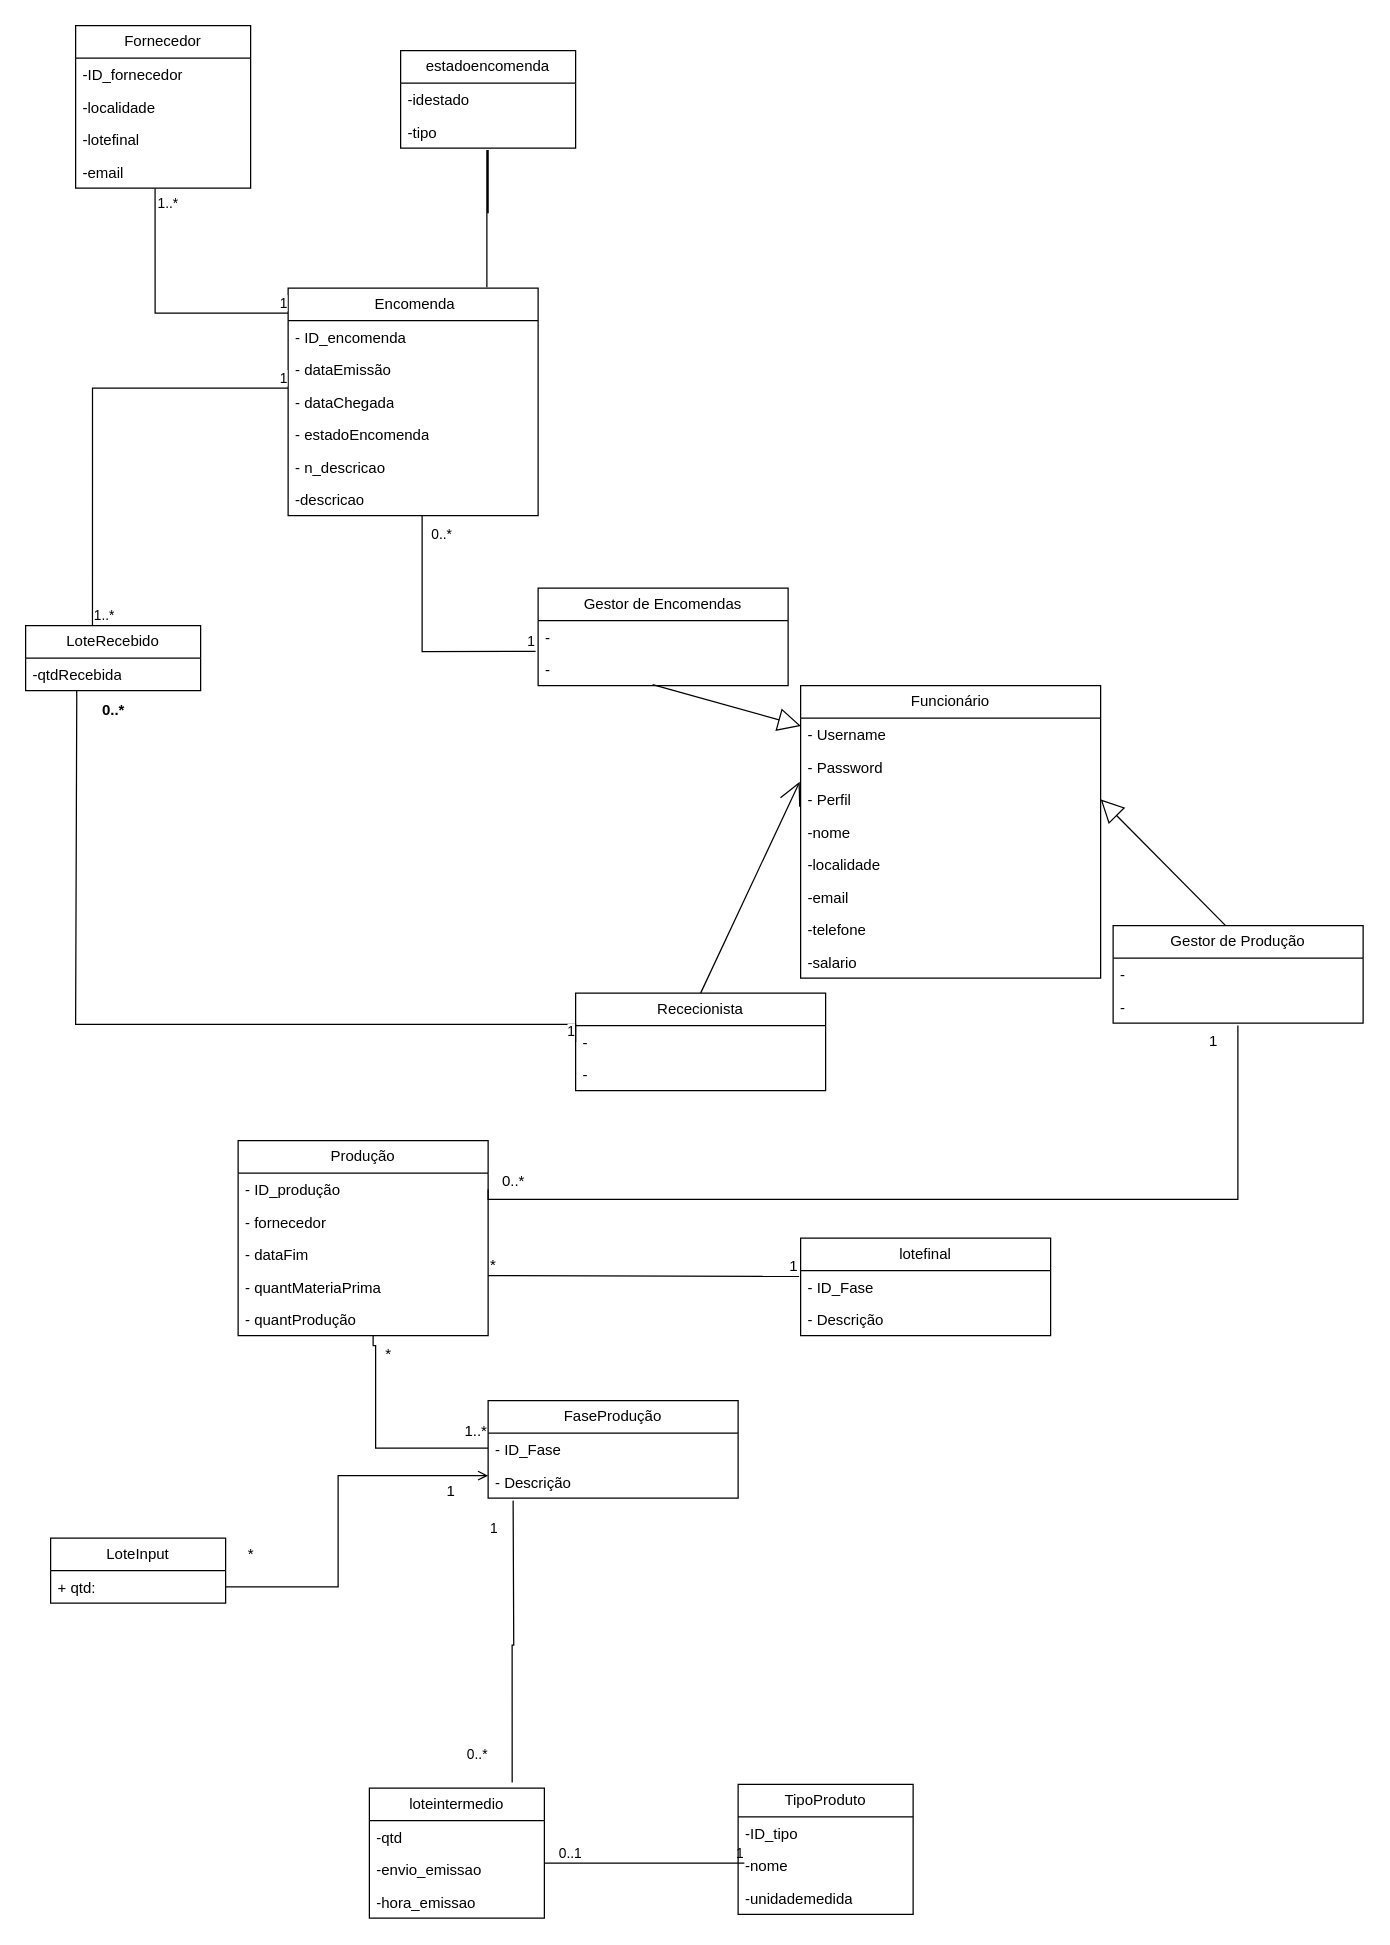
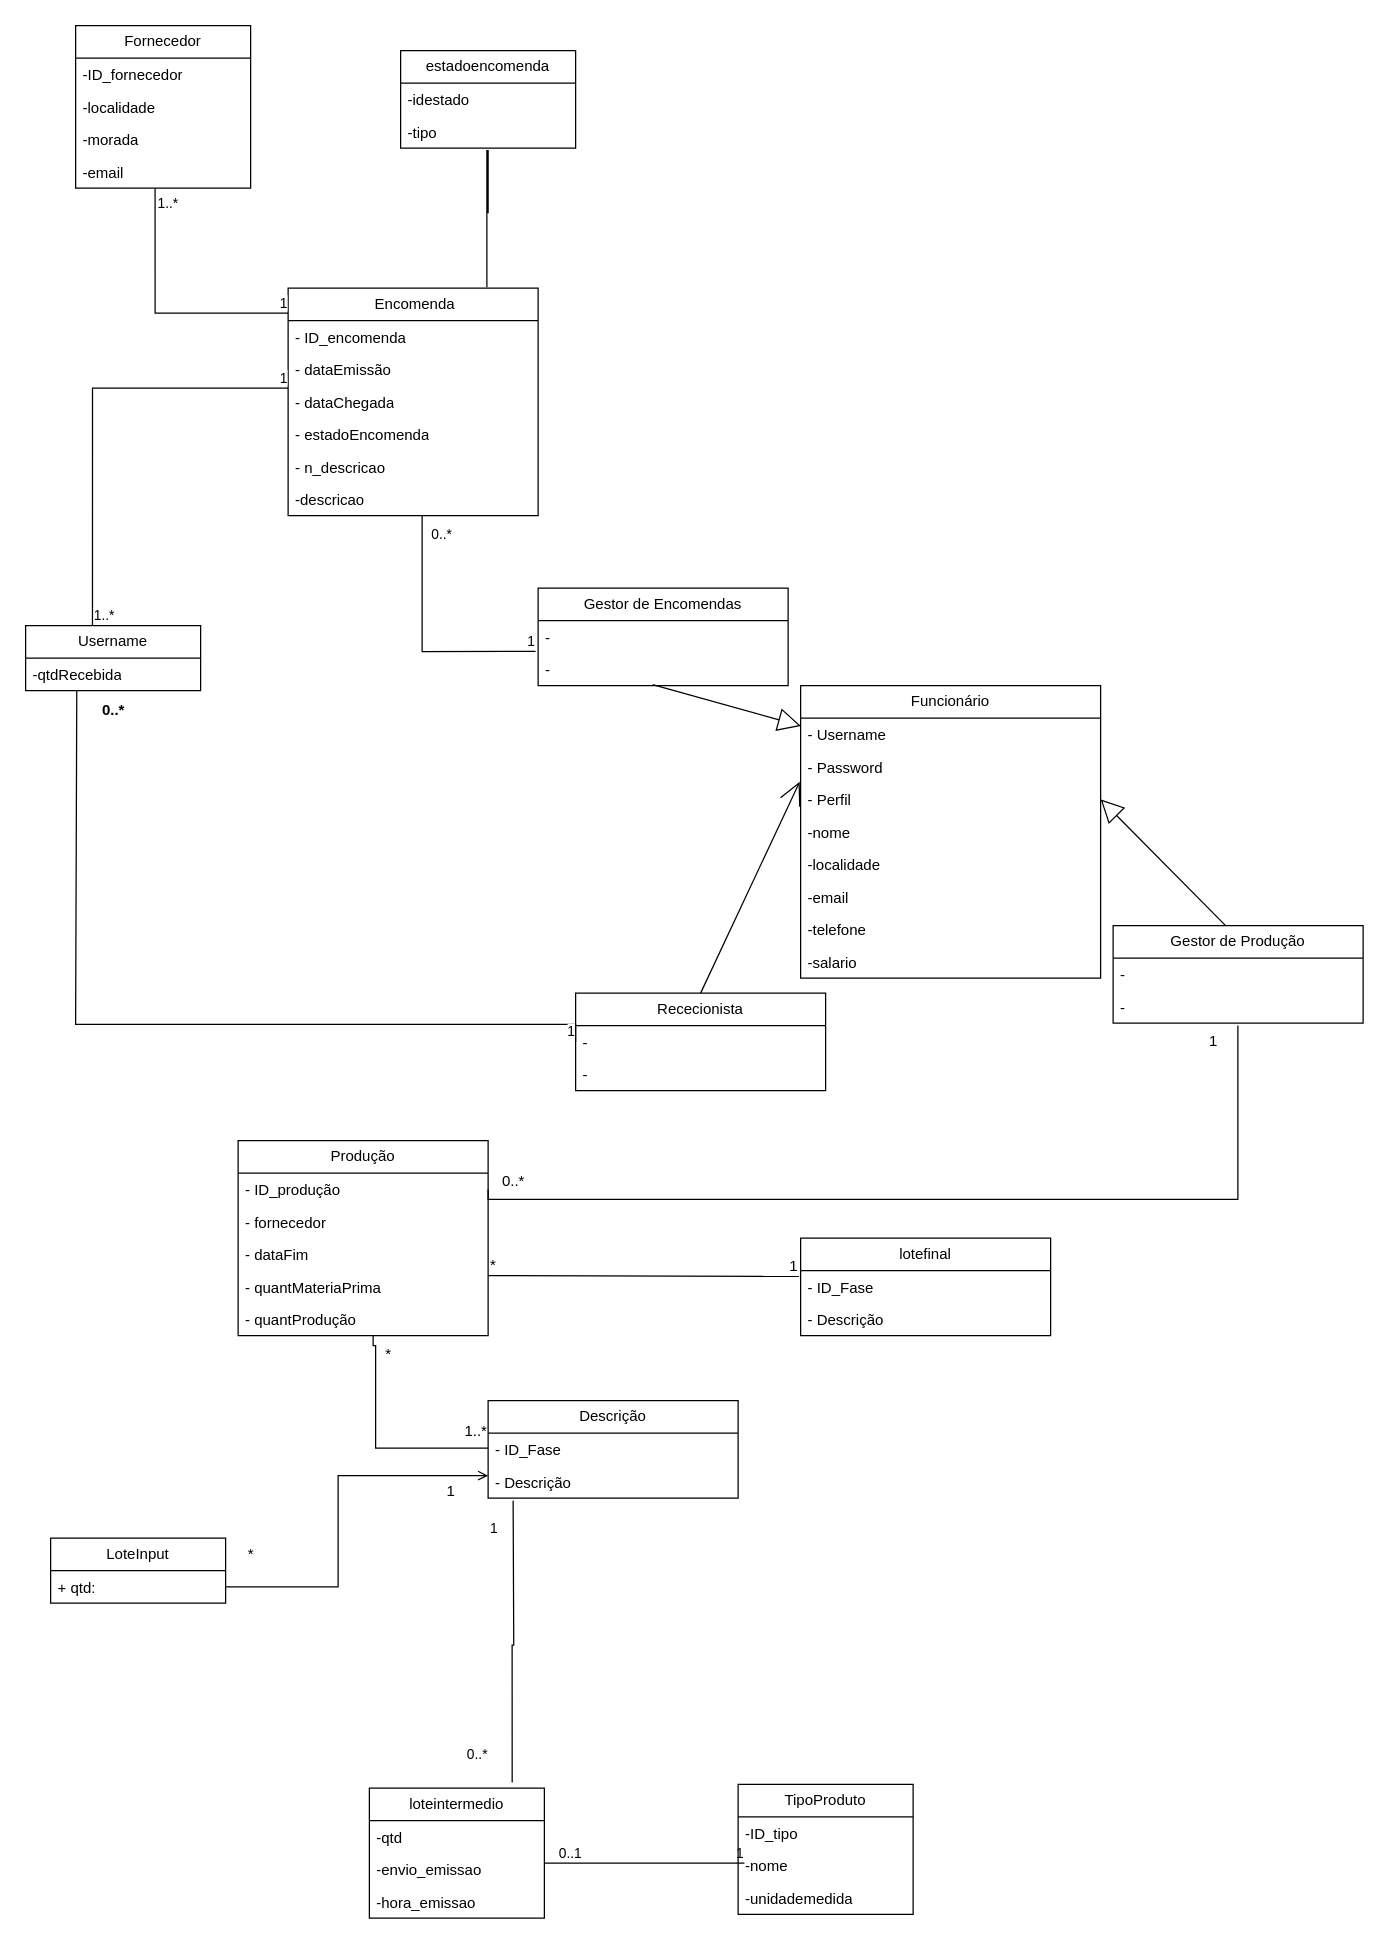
(119, 141) -> (113, 141)
(113, 642) -> (113, 642)
(613, 1417) -> (613, 1417)
